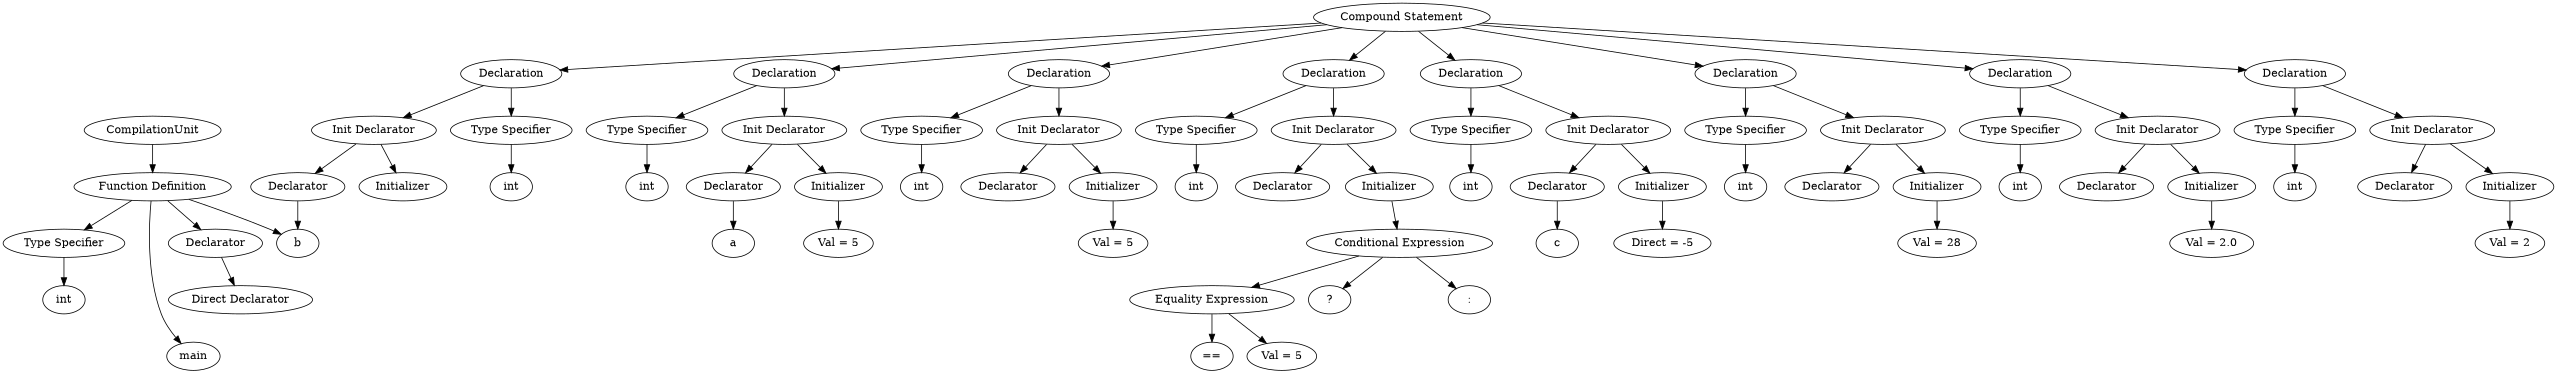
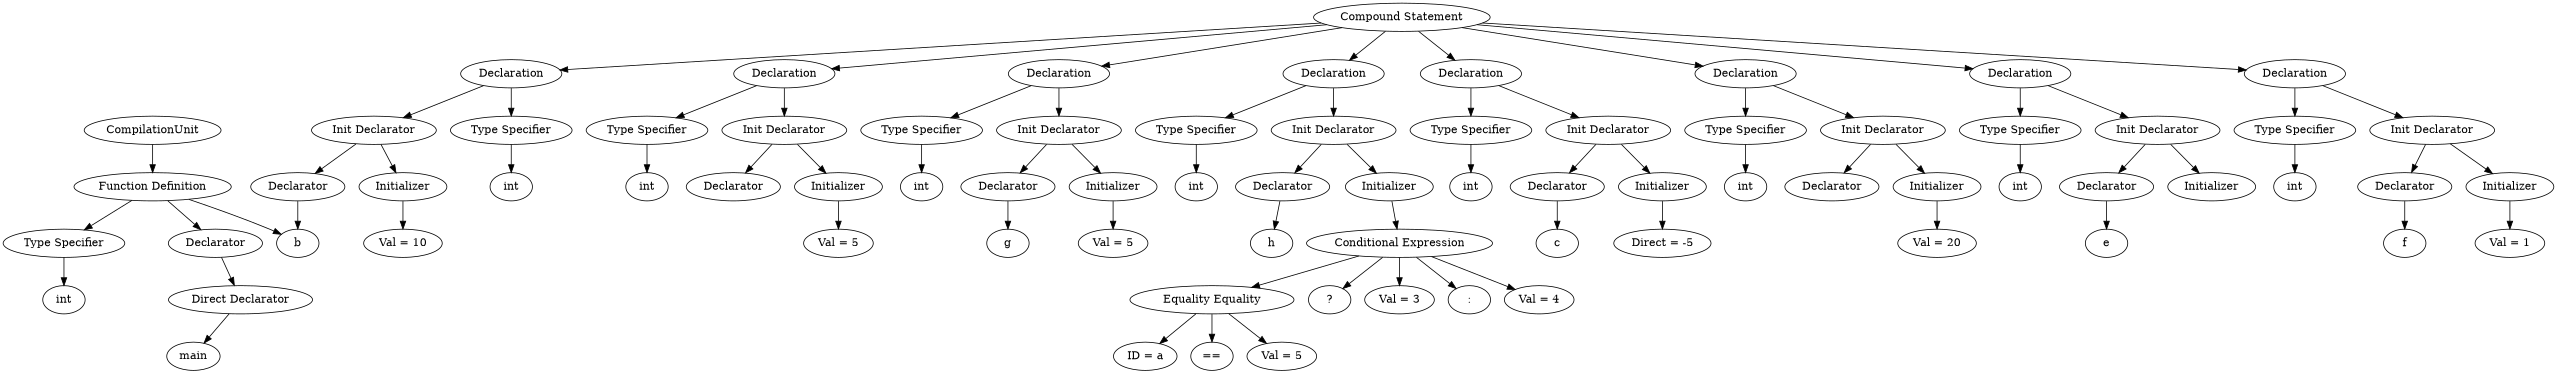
none -> (403, 243)
(733, 243) -> none
none -> (1008, 243)
none -> (1272, 243)
(1937, 243) -> (1937, 243)
none -> (2107, 243)
(2212, 243) -> none
none -> (2405, 243)
(2510, 243) -> (2510, 243)
(152, 272) -> (219, 325)
(1212, 300) -> (1212, 300)
none -> (1400, 300)
none -> (1539, 300)
none -> (1145, 356)
